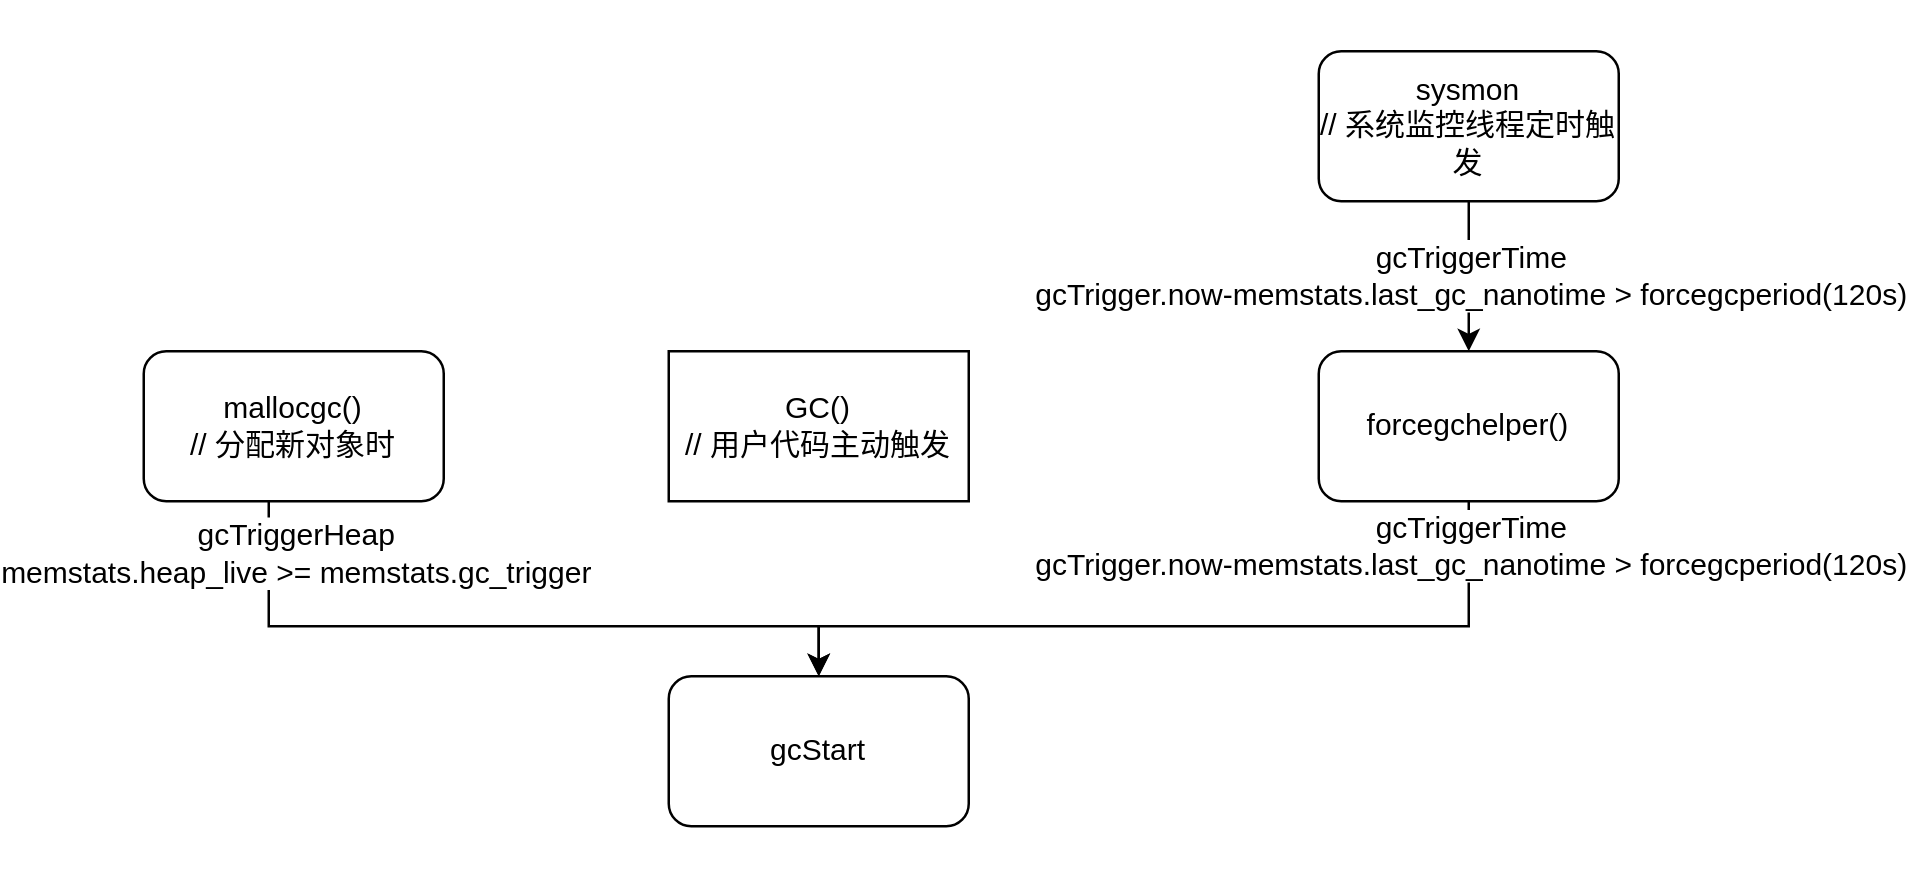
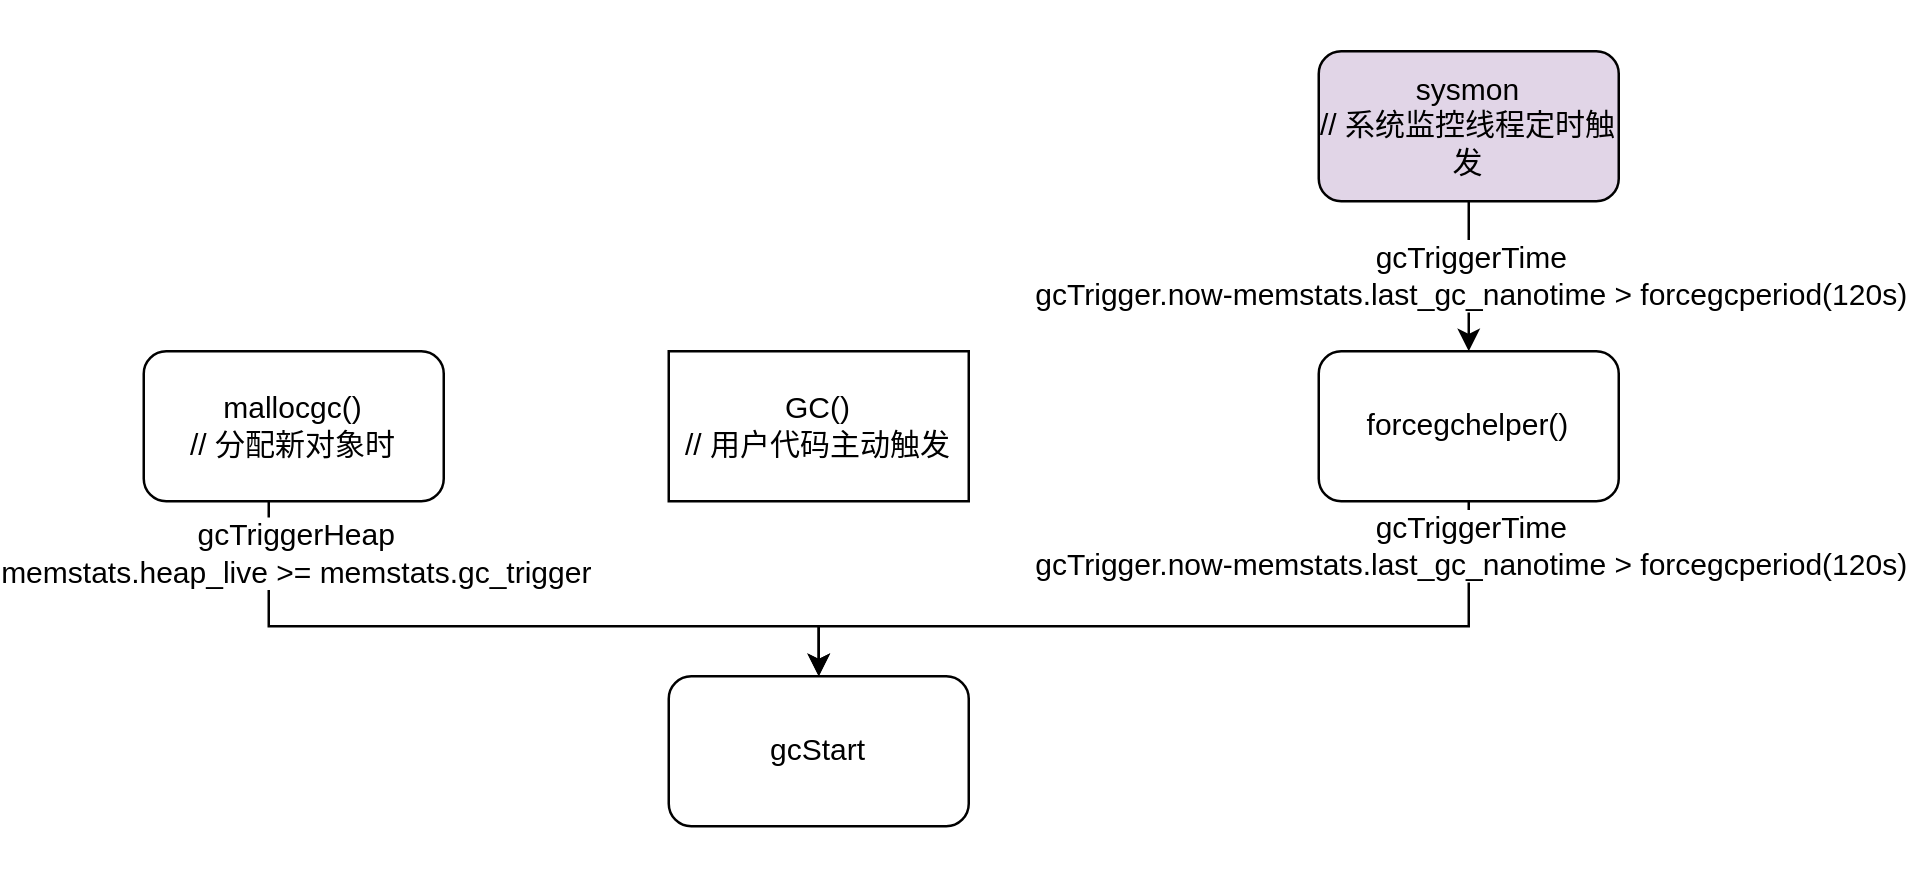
(1469, 126) -> (1469, 126)
